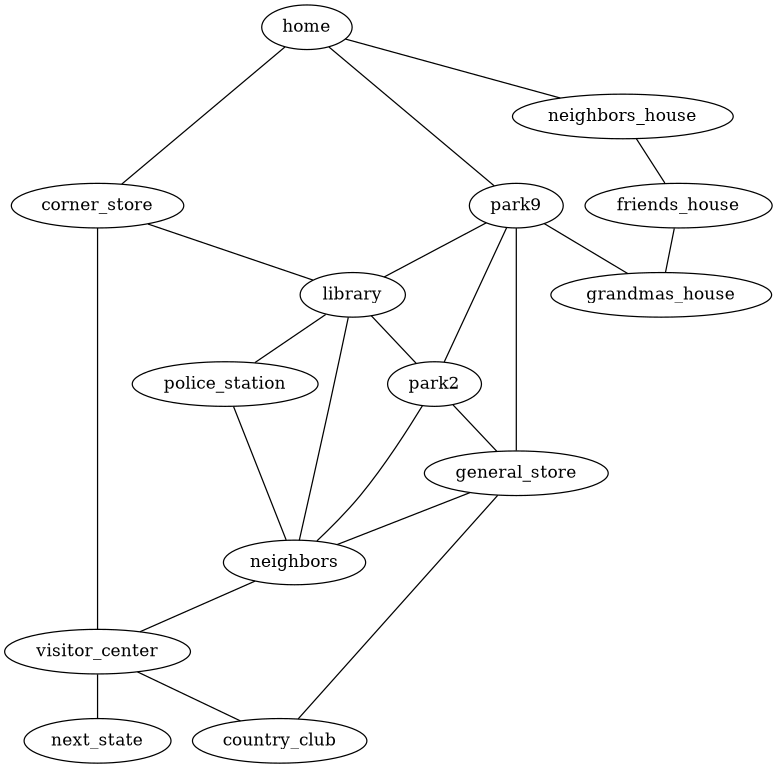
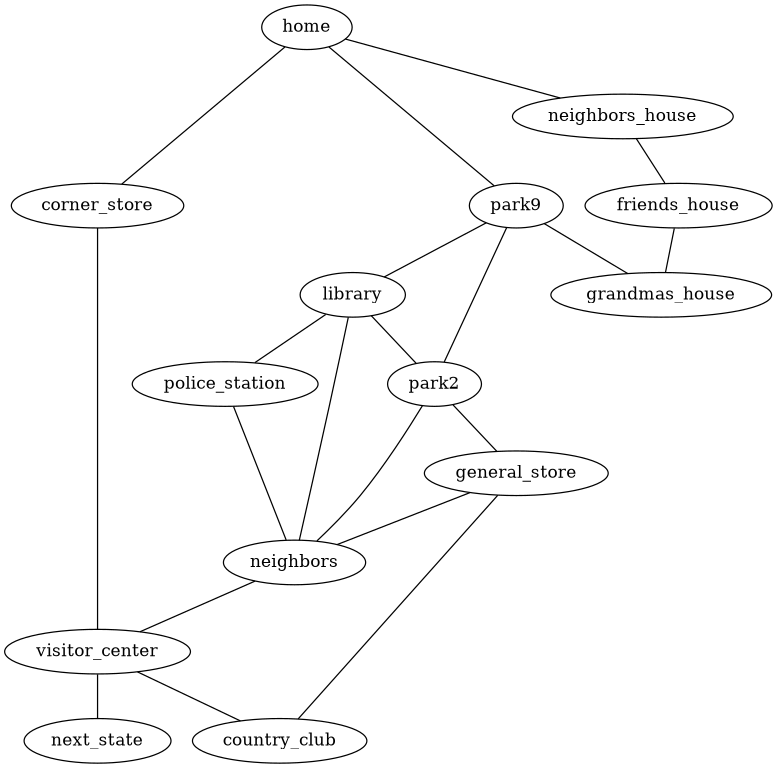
(230, 252) -> none
(516, 339) -> none
